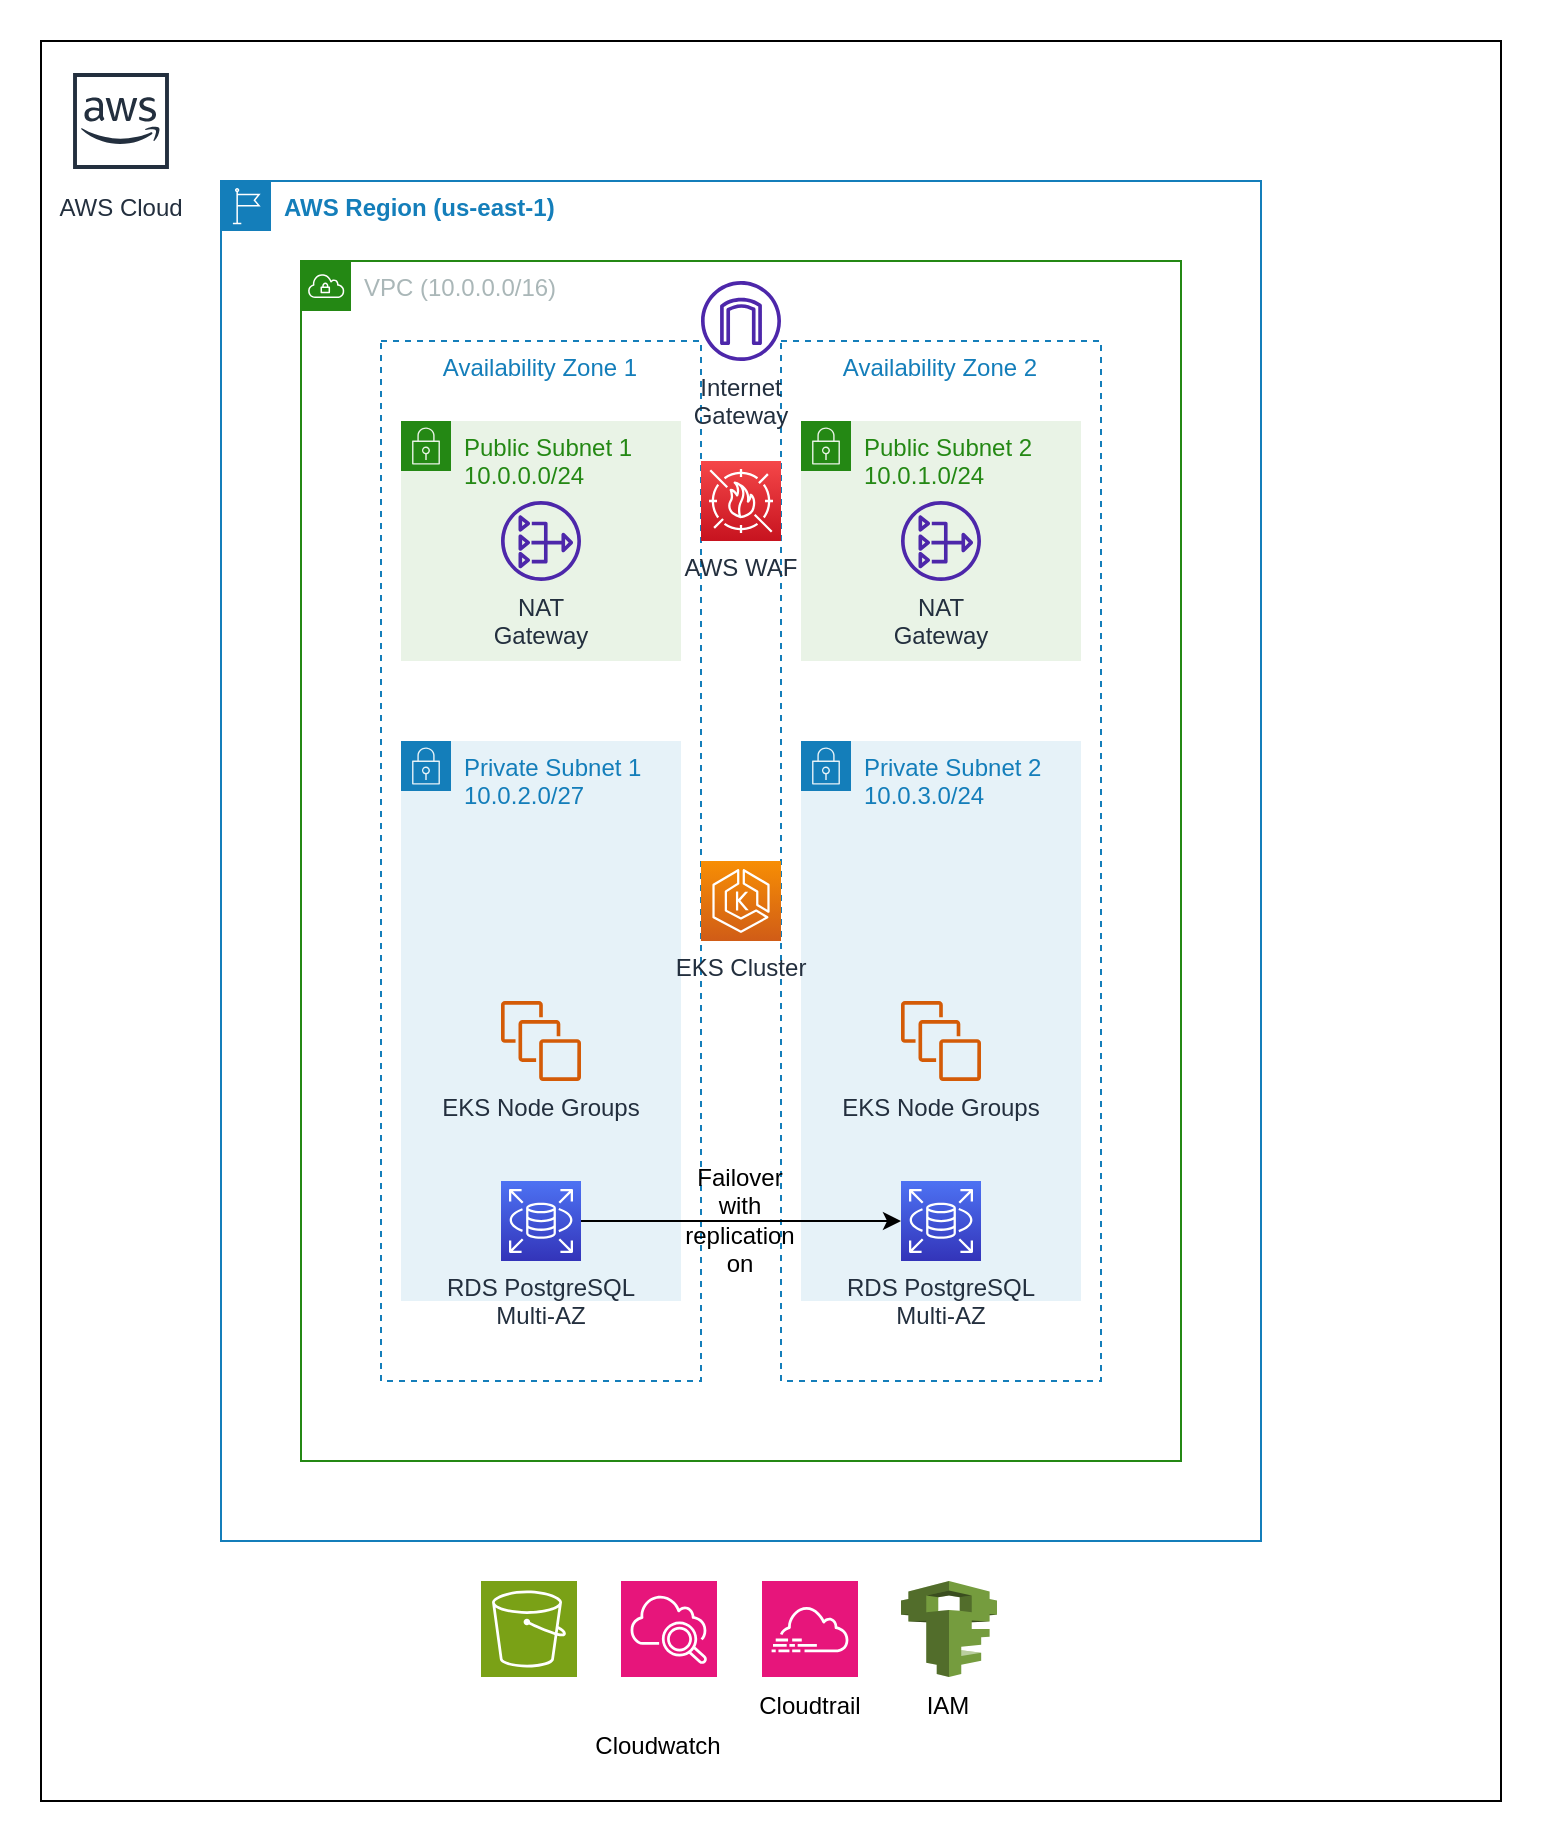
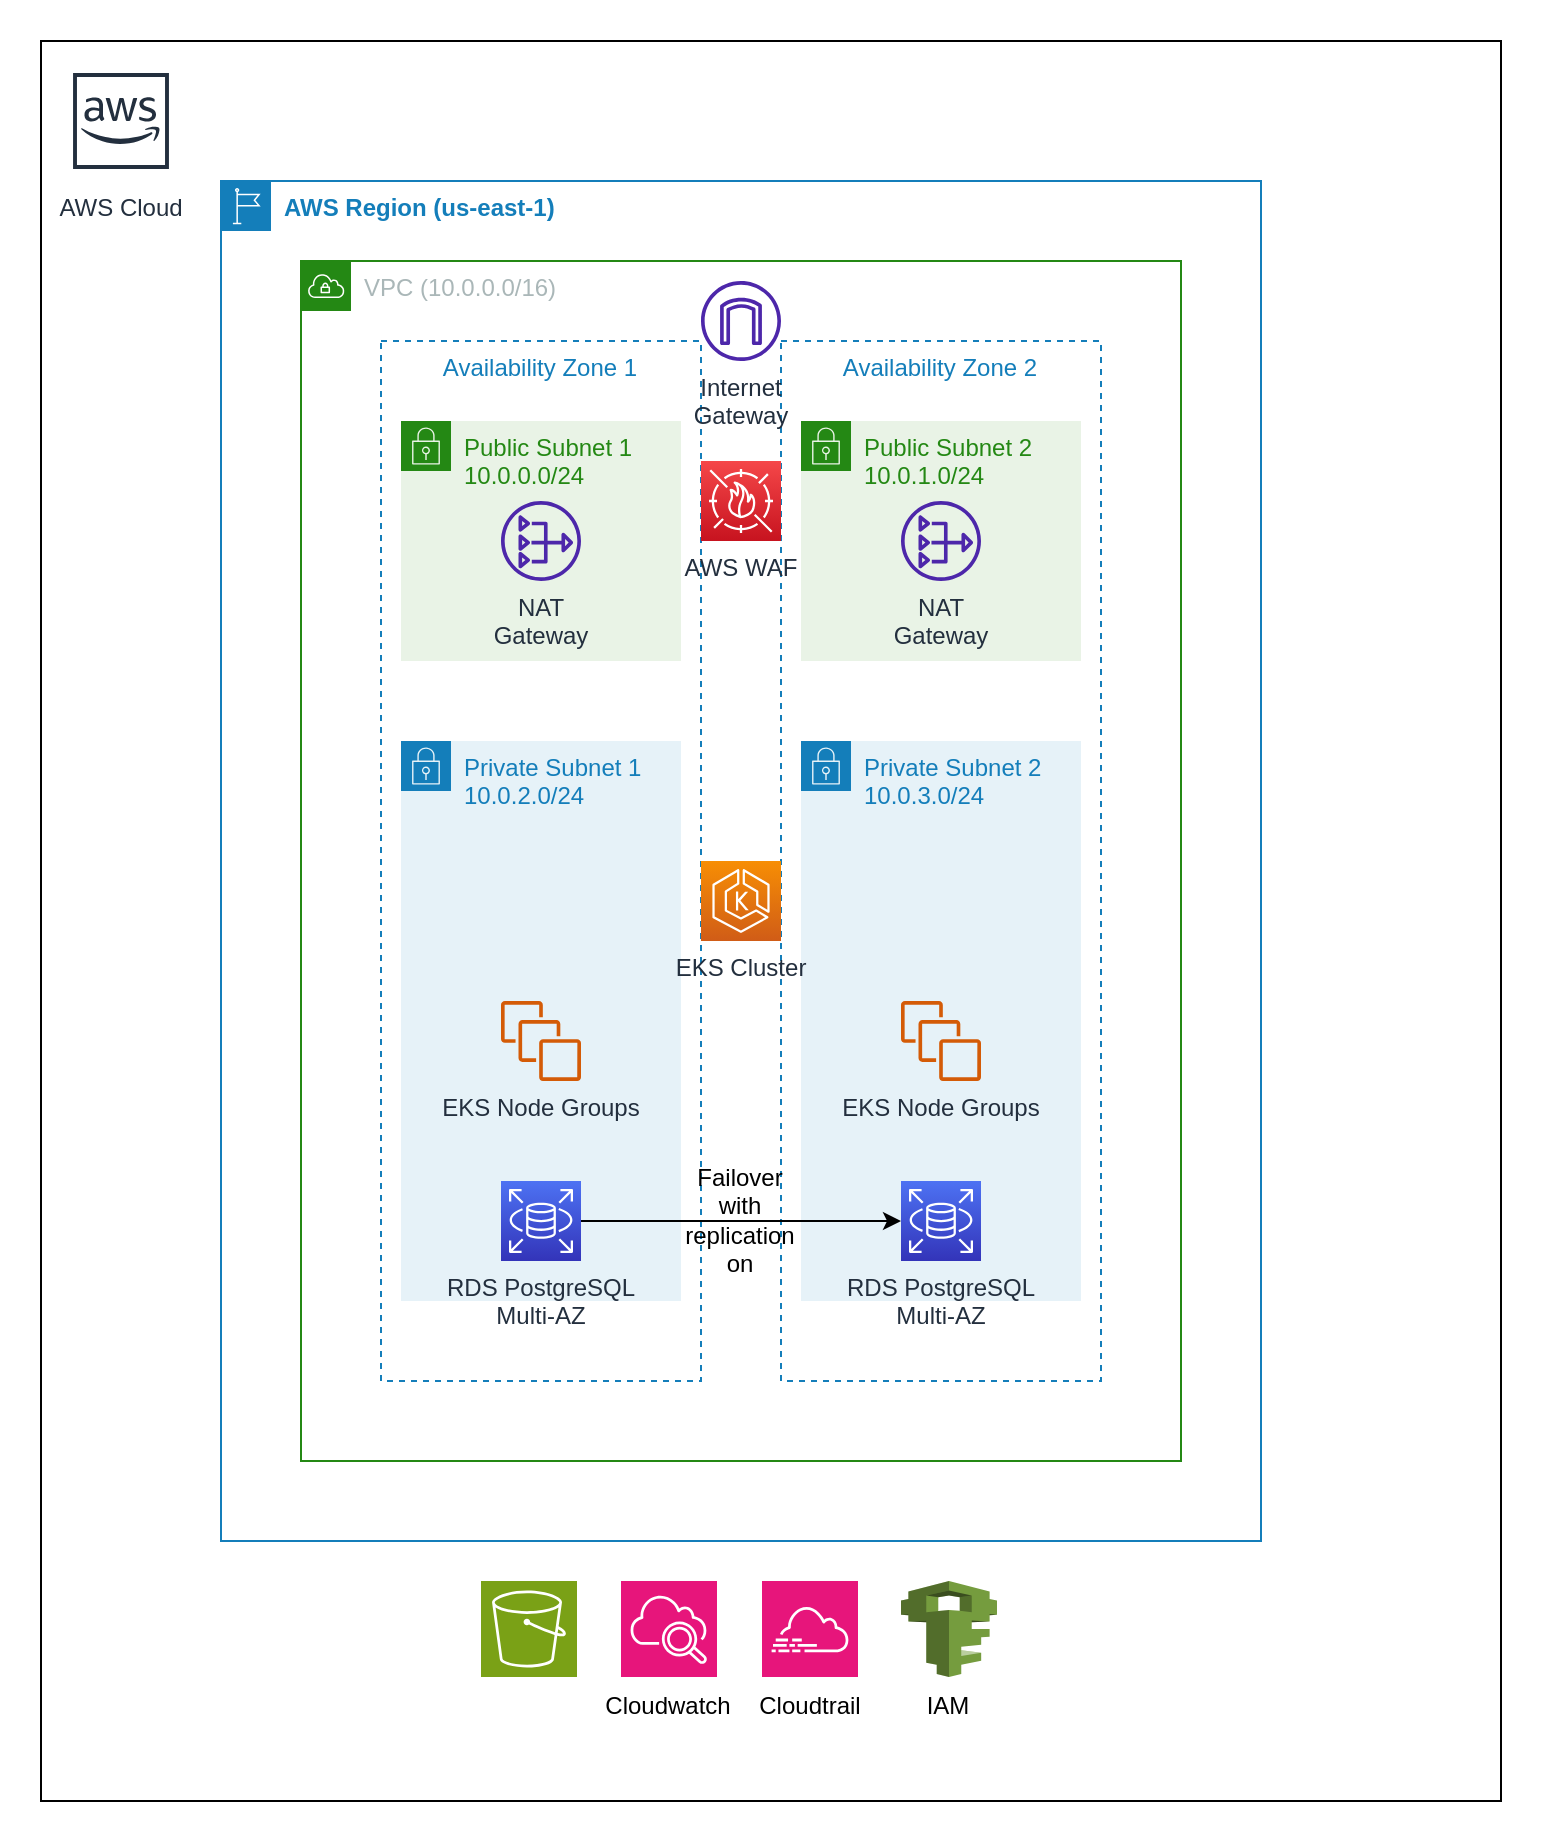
(563, 784) -> (563, 784)
(659, 1747) -> (669, 1707)
